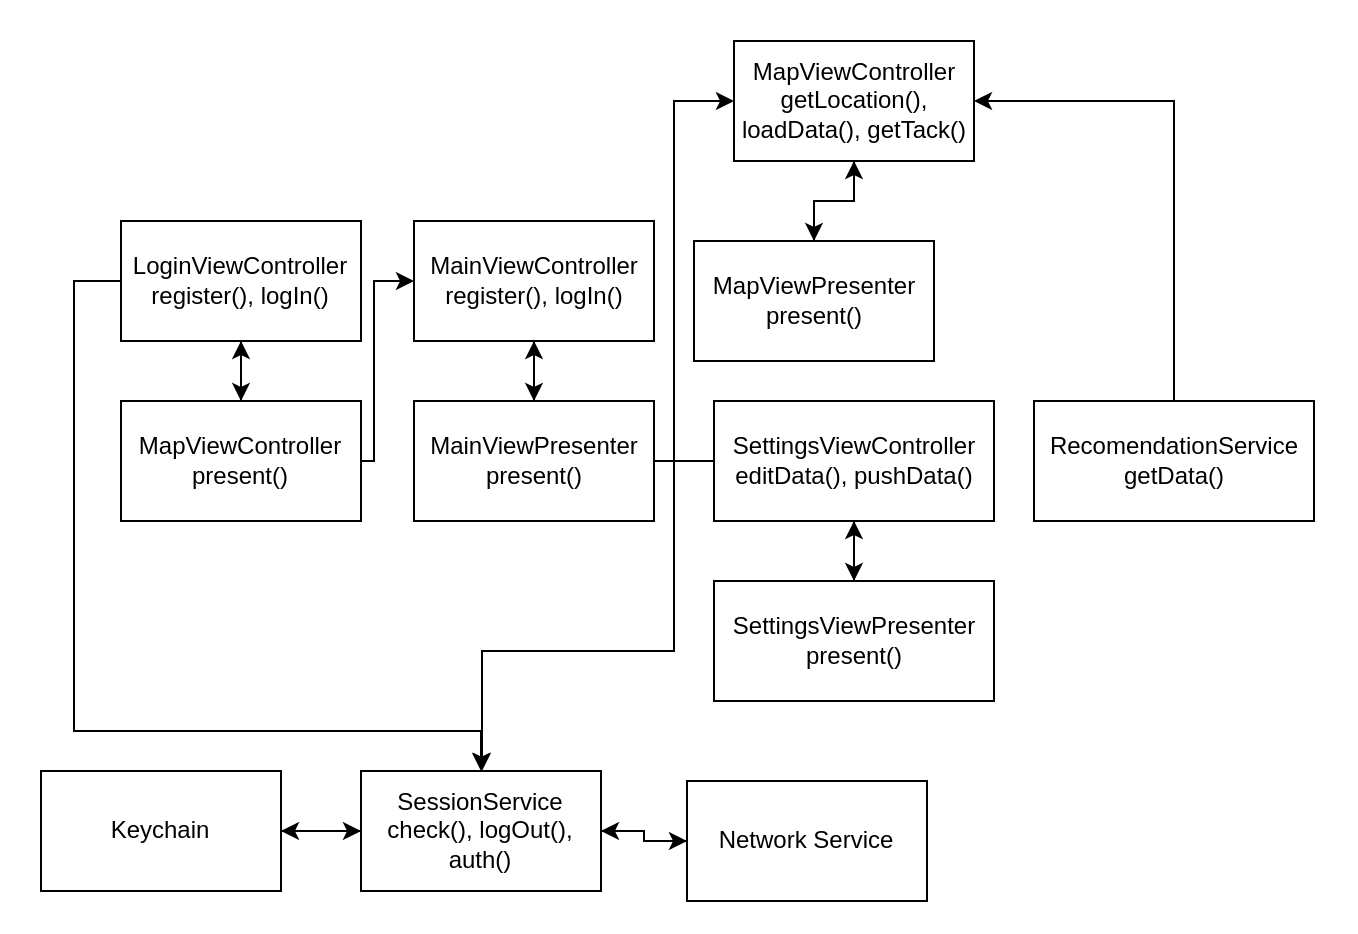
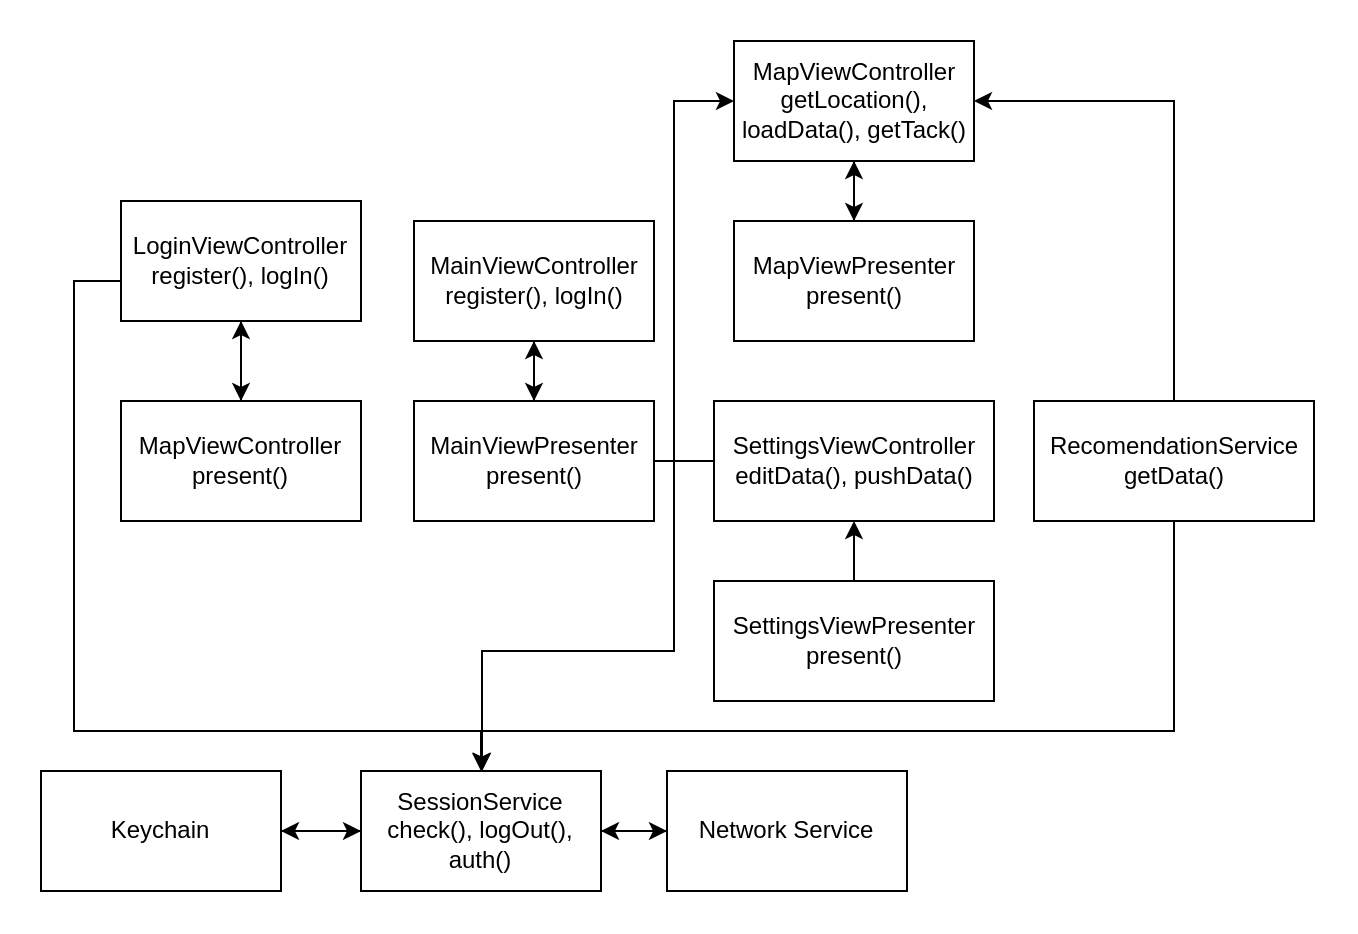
(241, 281) -> (241, 261)
(814, 301) -> (854, 281)
(374, 364) -> none
(854, 522) -> none
none -> (935, 731)
(807, 841) -> (787, 831)
